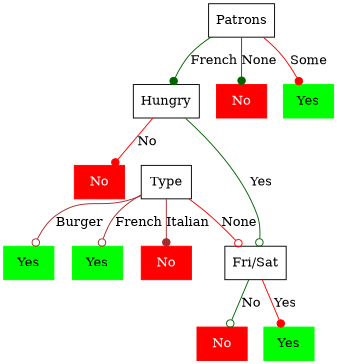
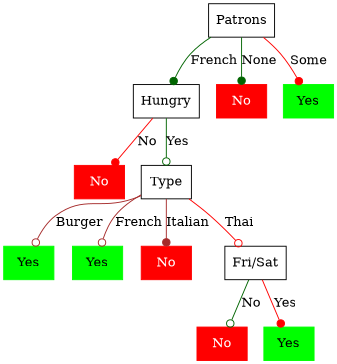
(234, 172) -> (166, 138)
(239, 223) -> (239, 223)
